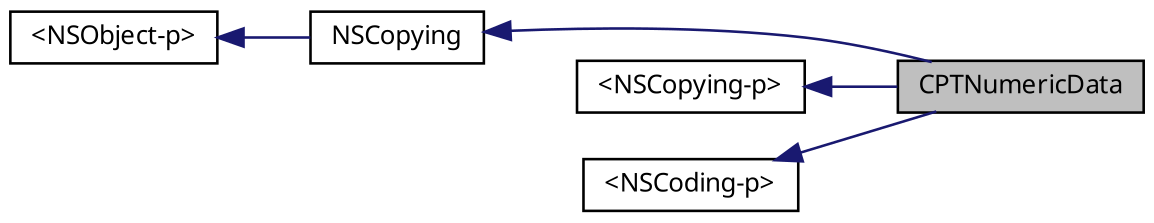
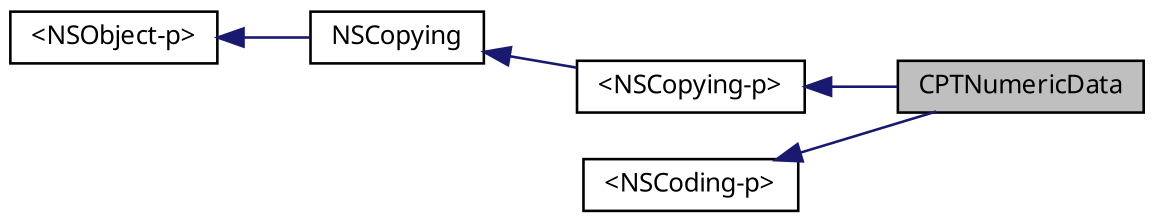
(723, 31) -> (543, 62)
